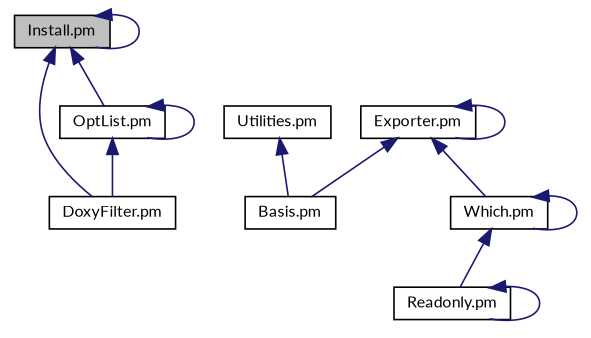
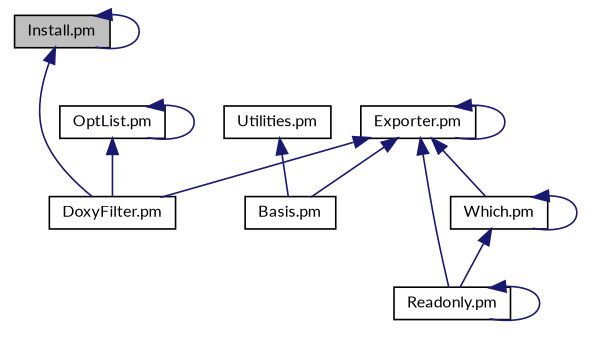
(92, 84) -> none
none -> (257, 170)
none -> (435, 221)
